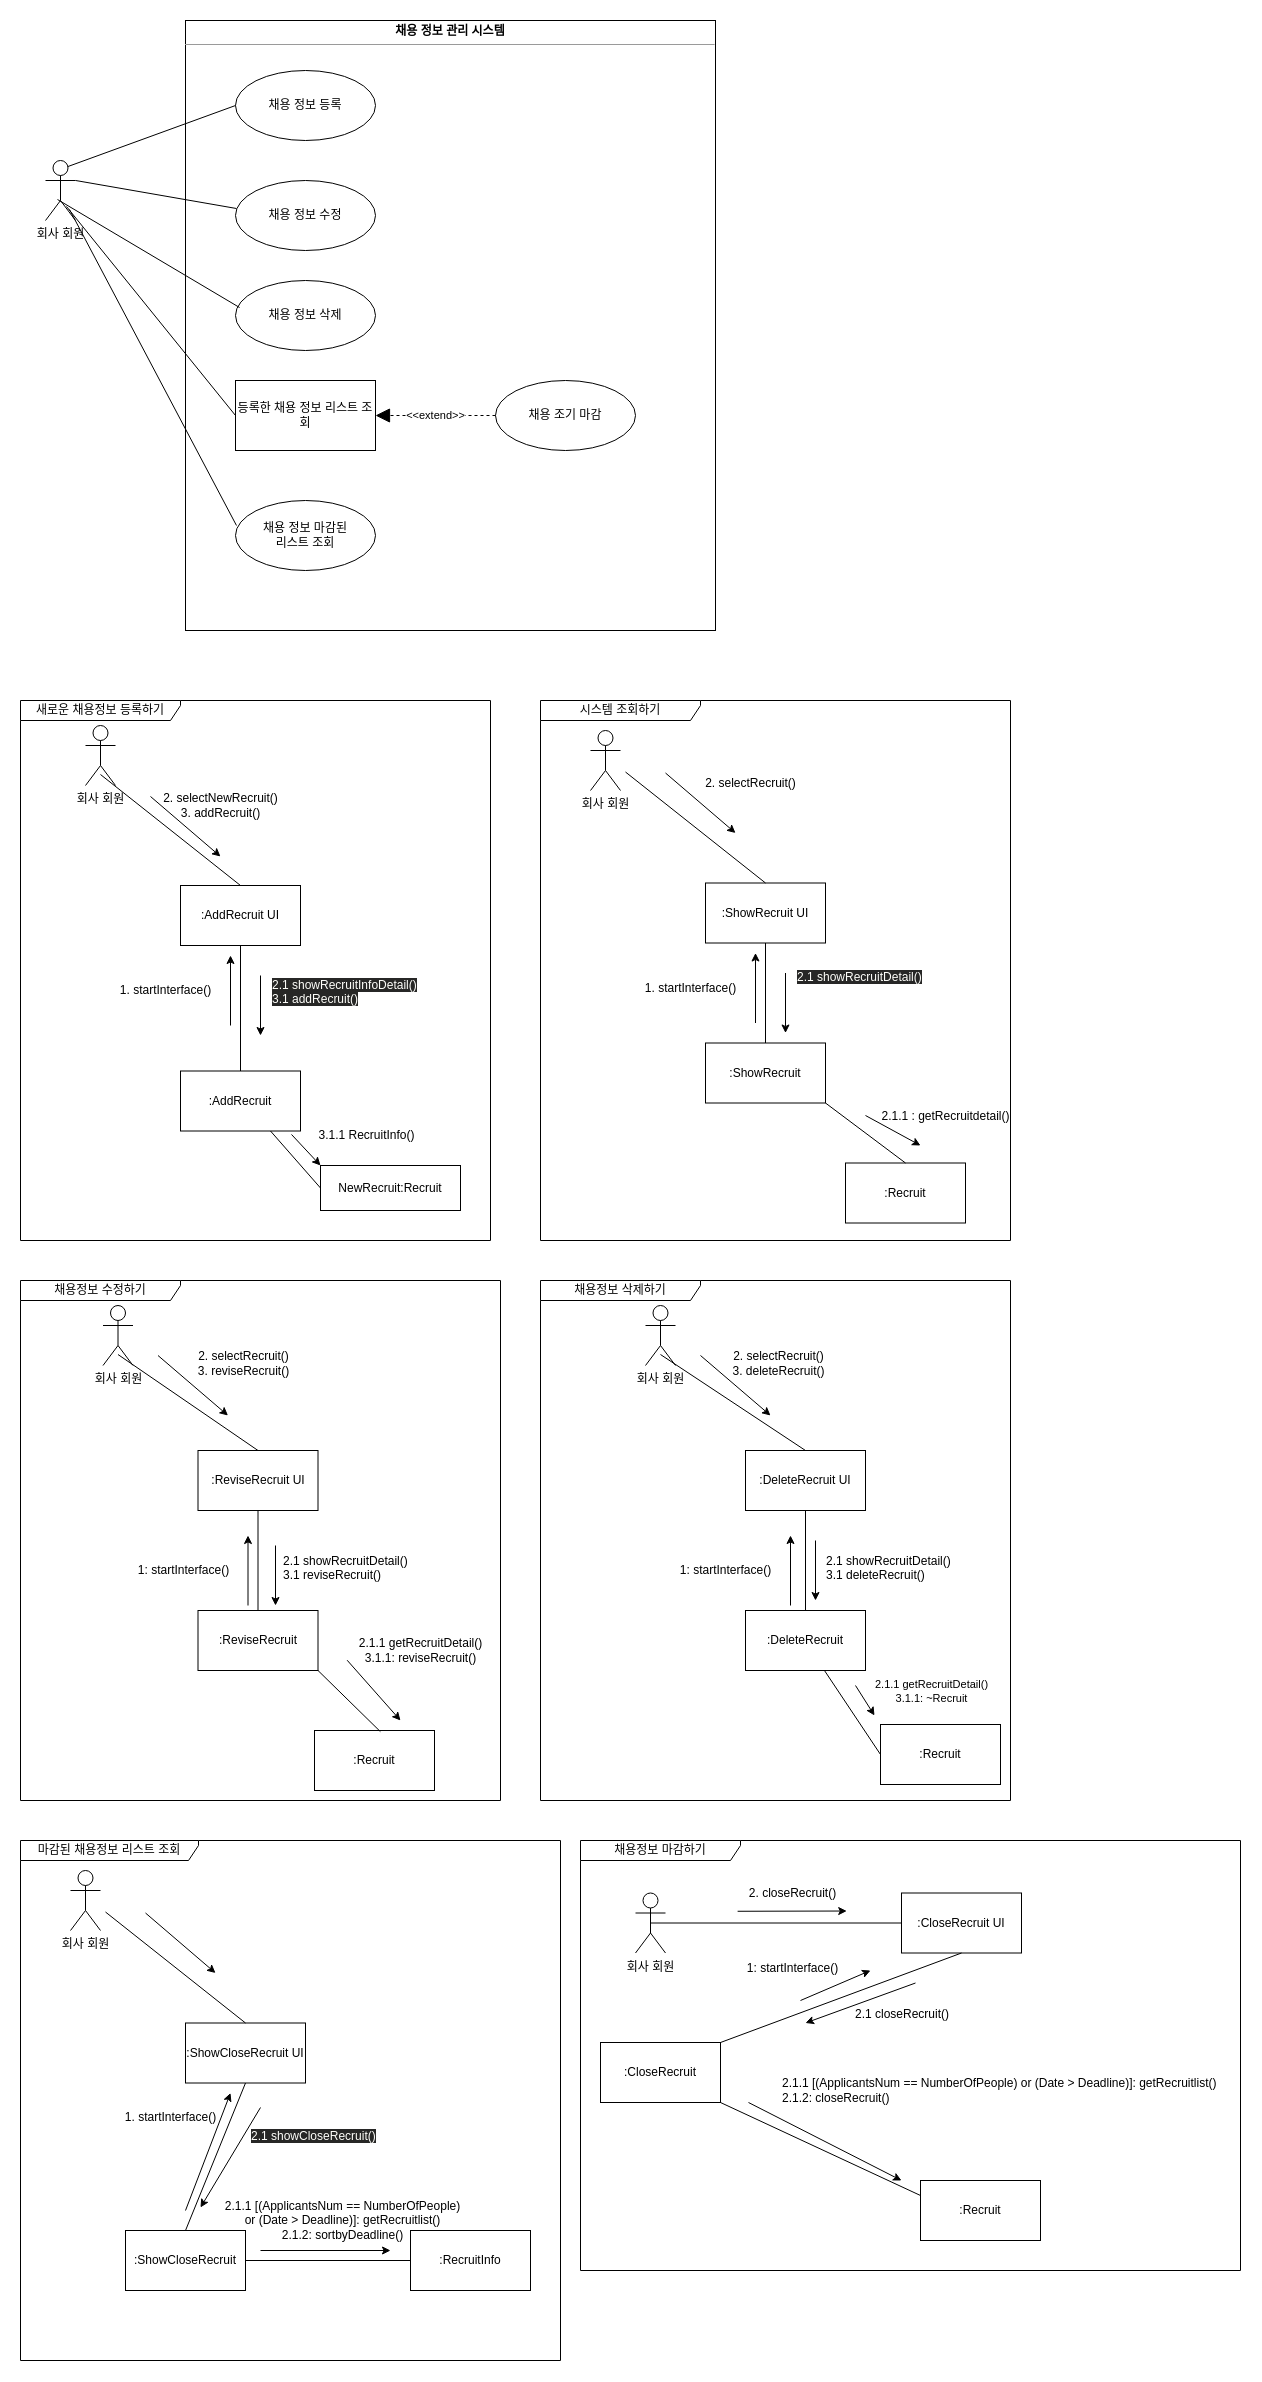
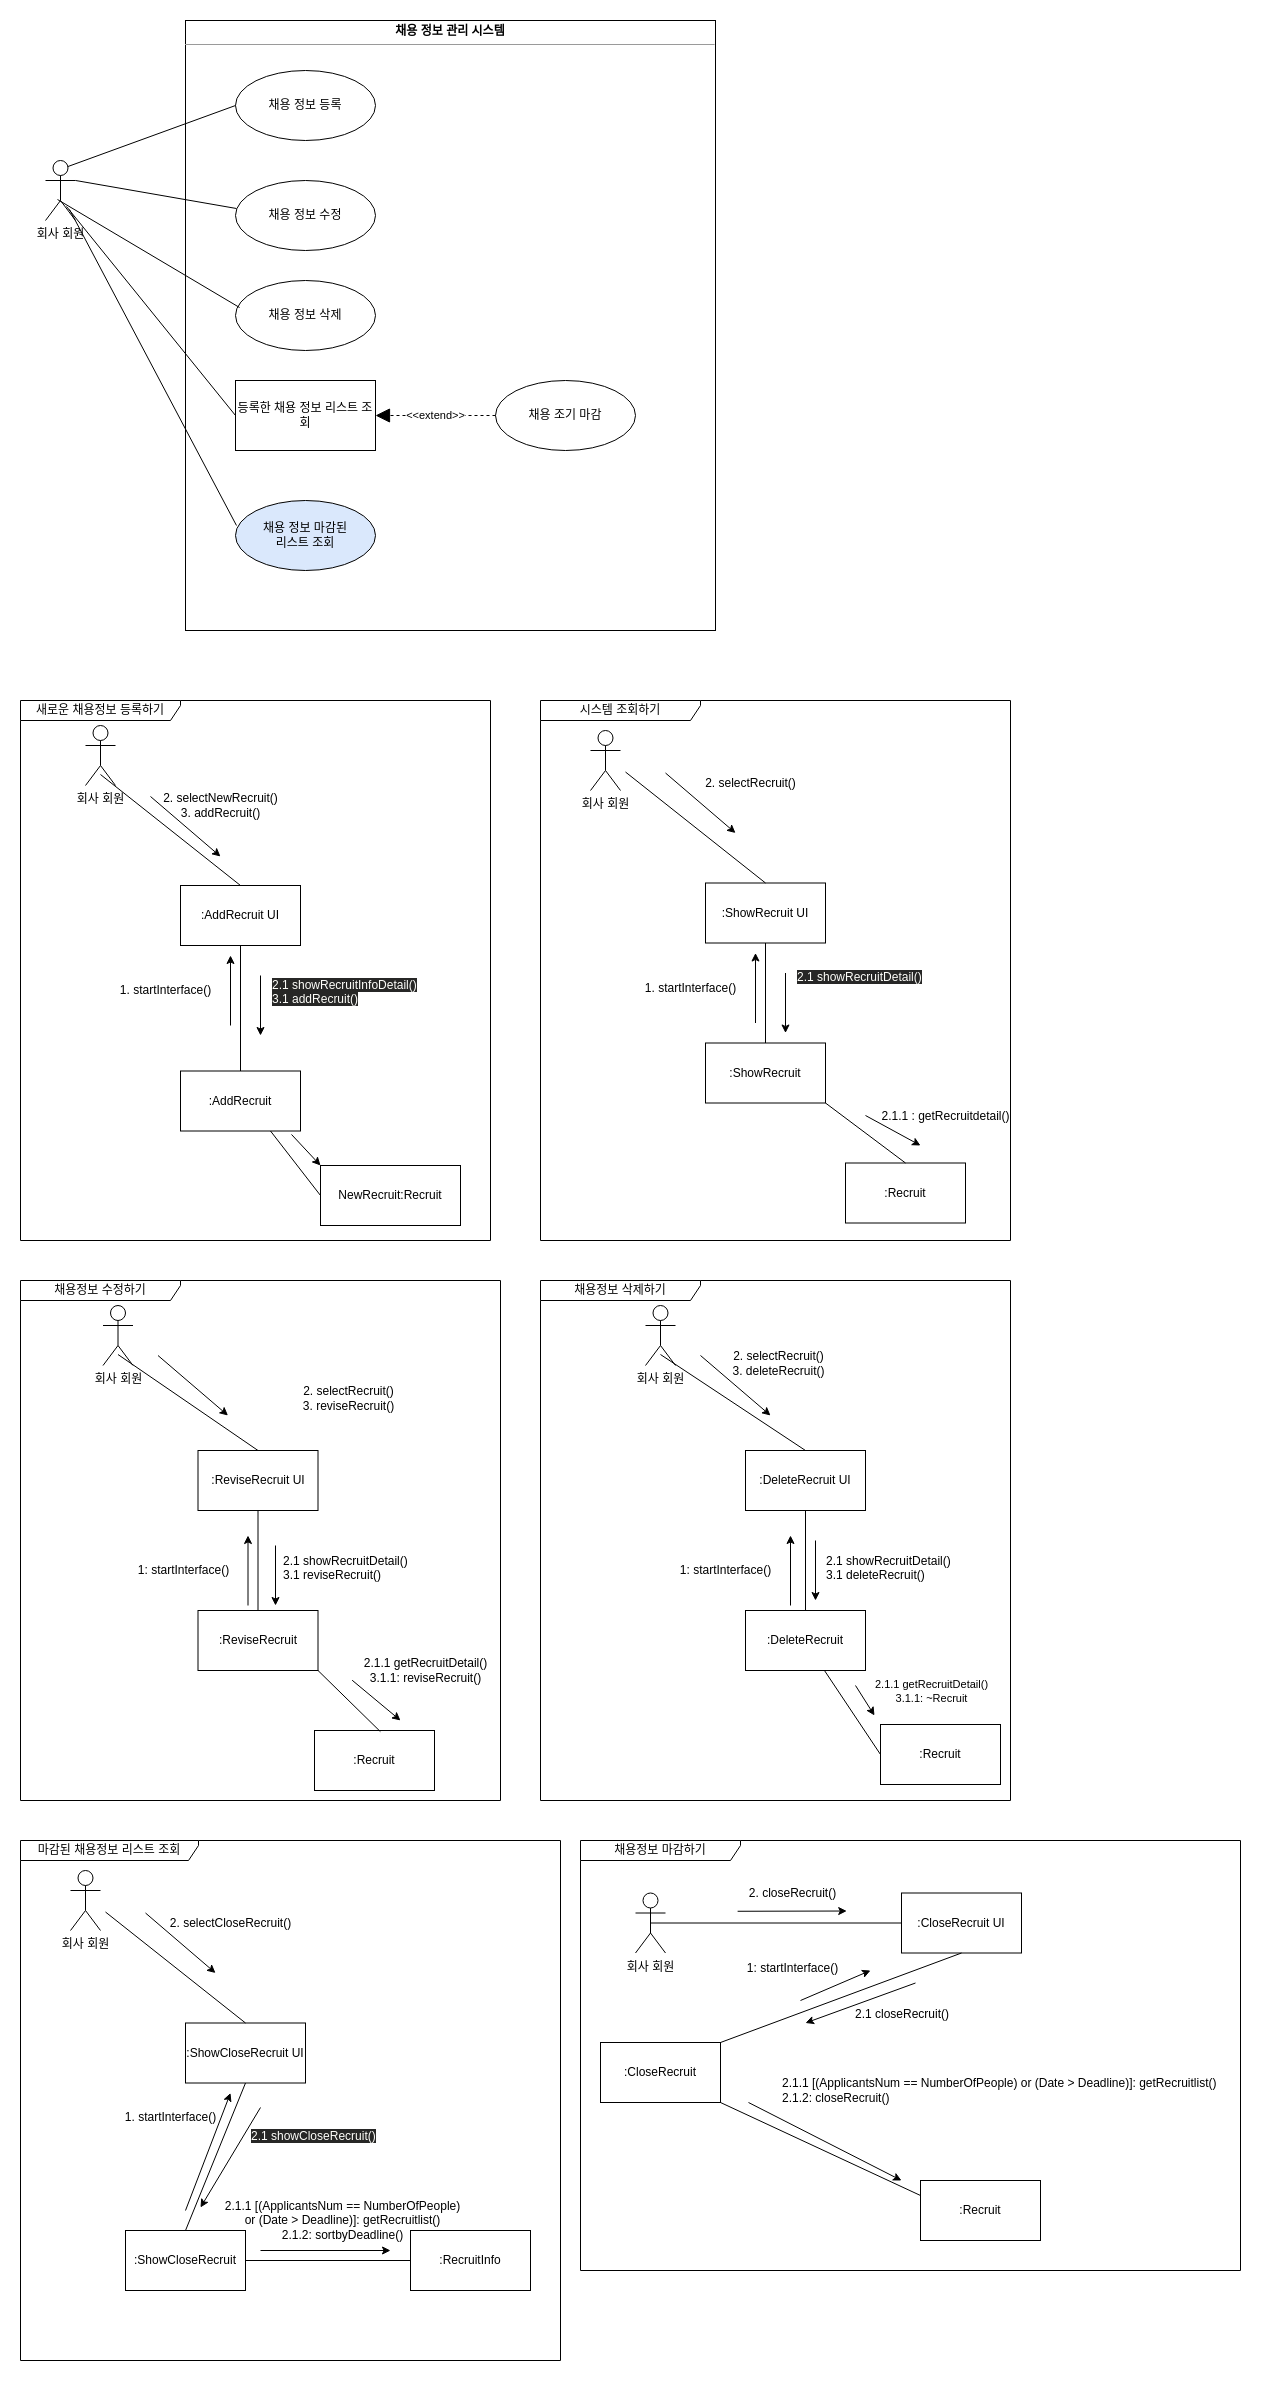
(306, 536) -> (306, 536)
(366, 1136) -> none
(391, 1188) -> (391, 1196)
(243, 1364) -> (348, 1399)
(421, 1651) -> (426, 1671)
none -> (231, 1923)
